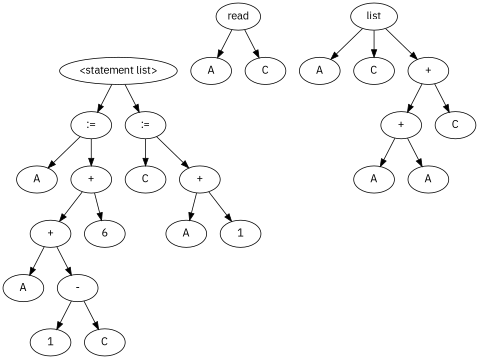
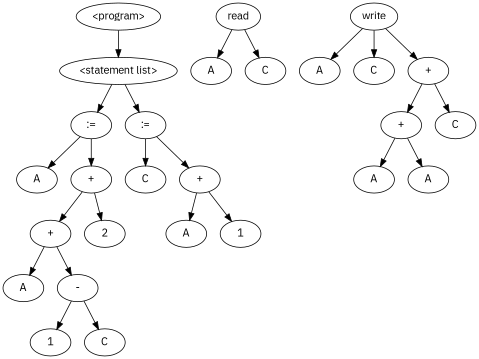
none -> (118, 17)
(374, 17) -> (374, 17)
(105, 234) -> (105, 234)
